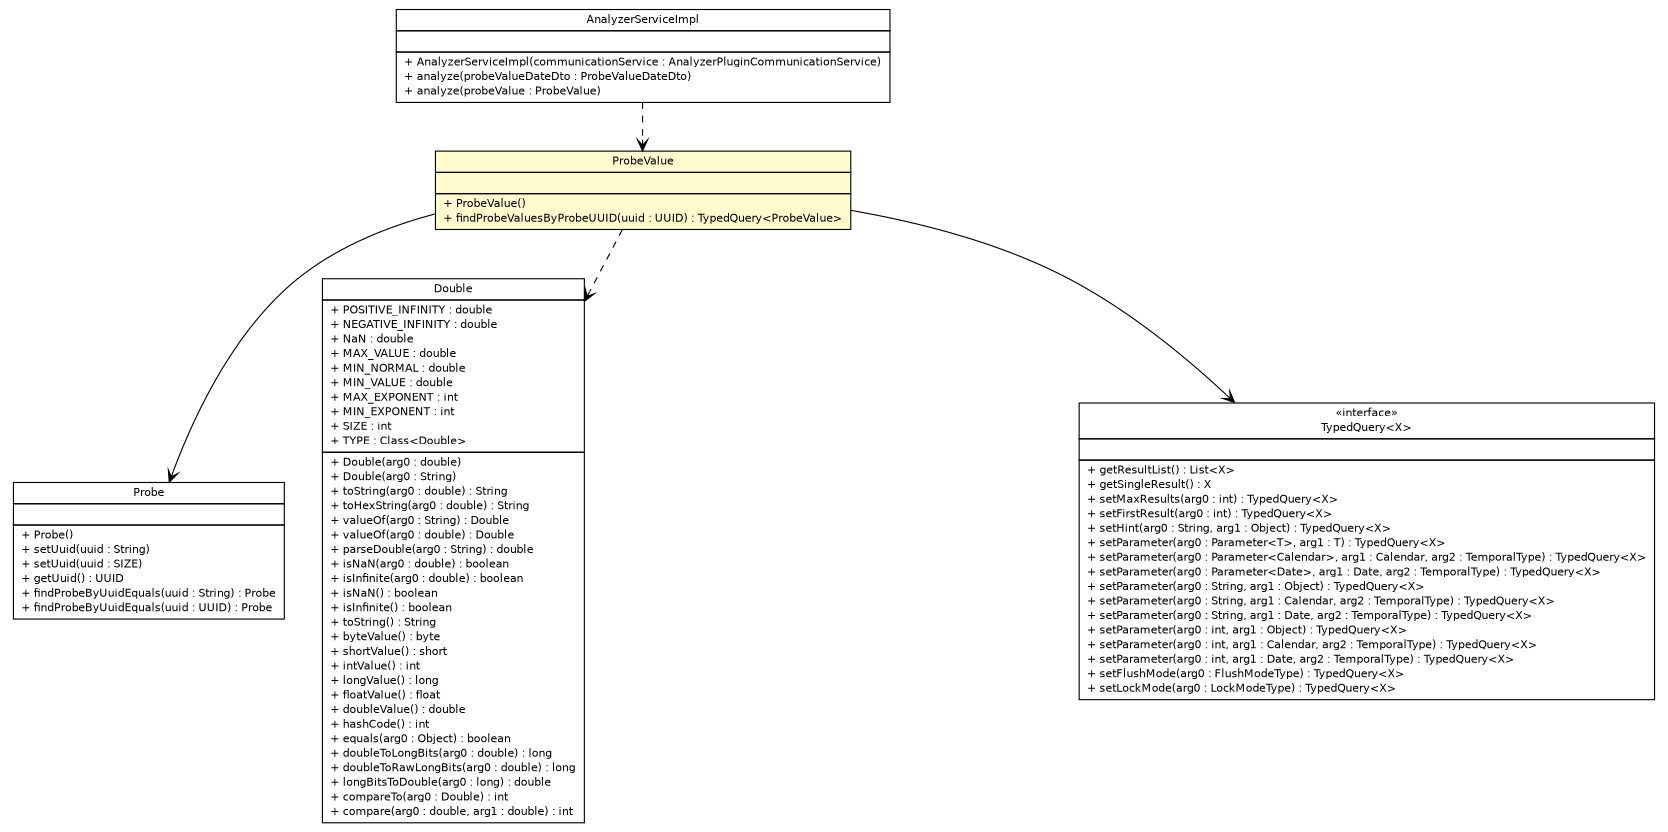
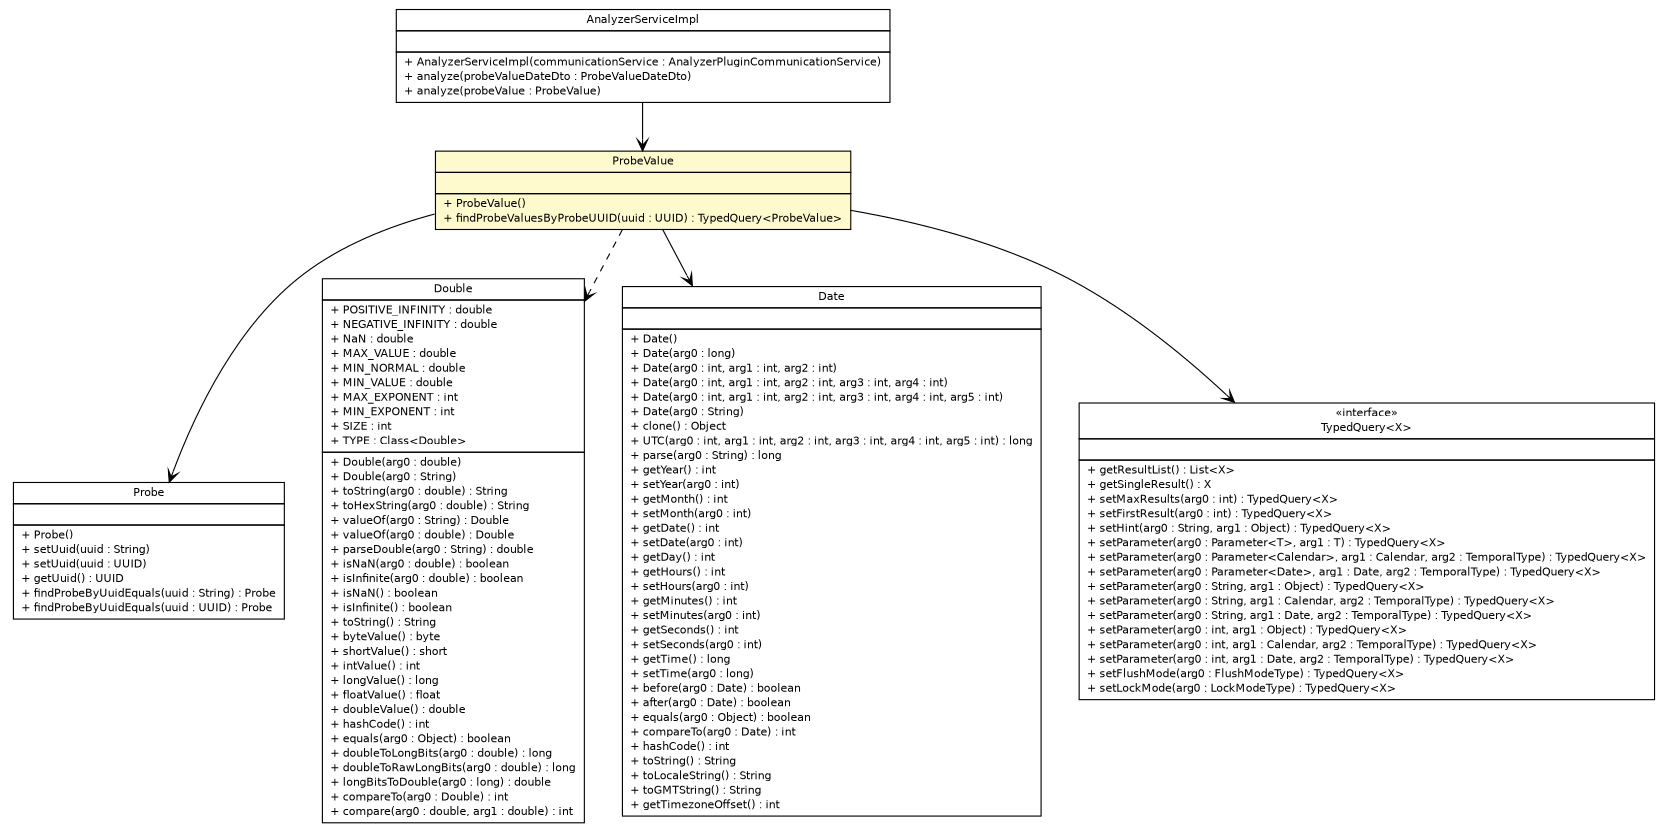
(643, 121) -> (643, 121)
none -> (832, 551)
(82, 564) -> (84, 564)
